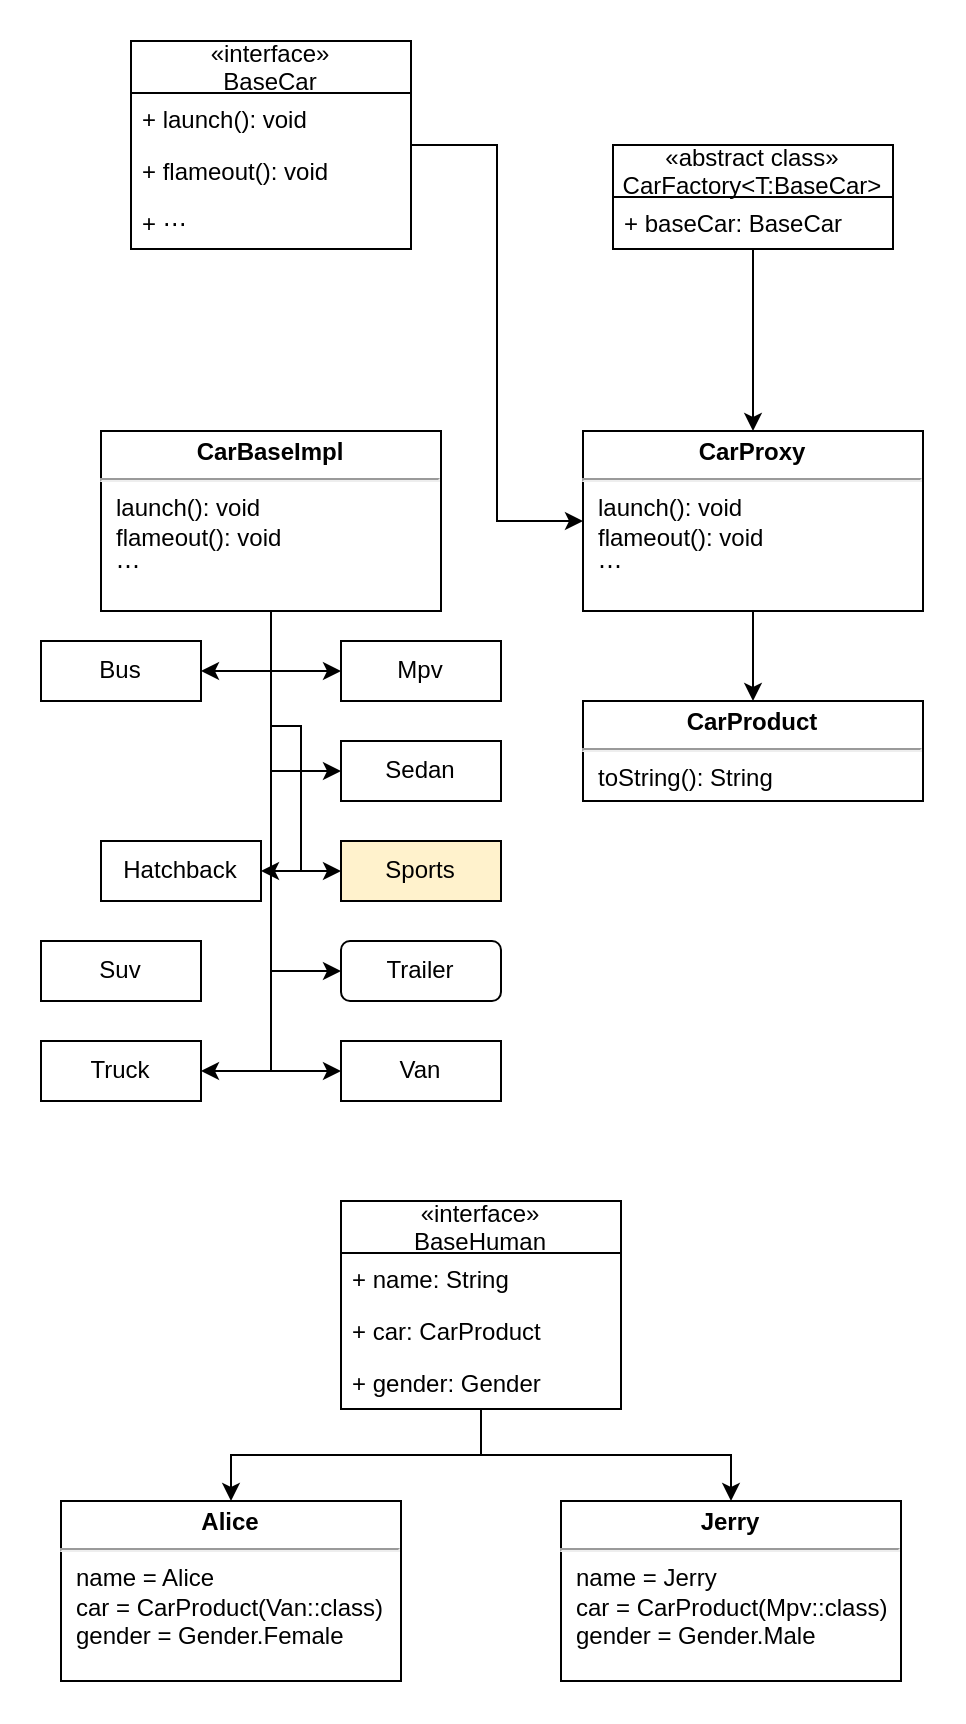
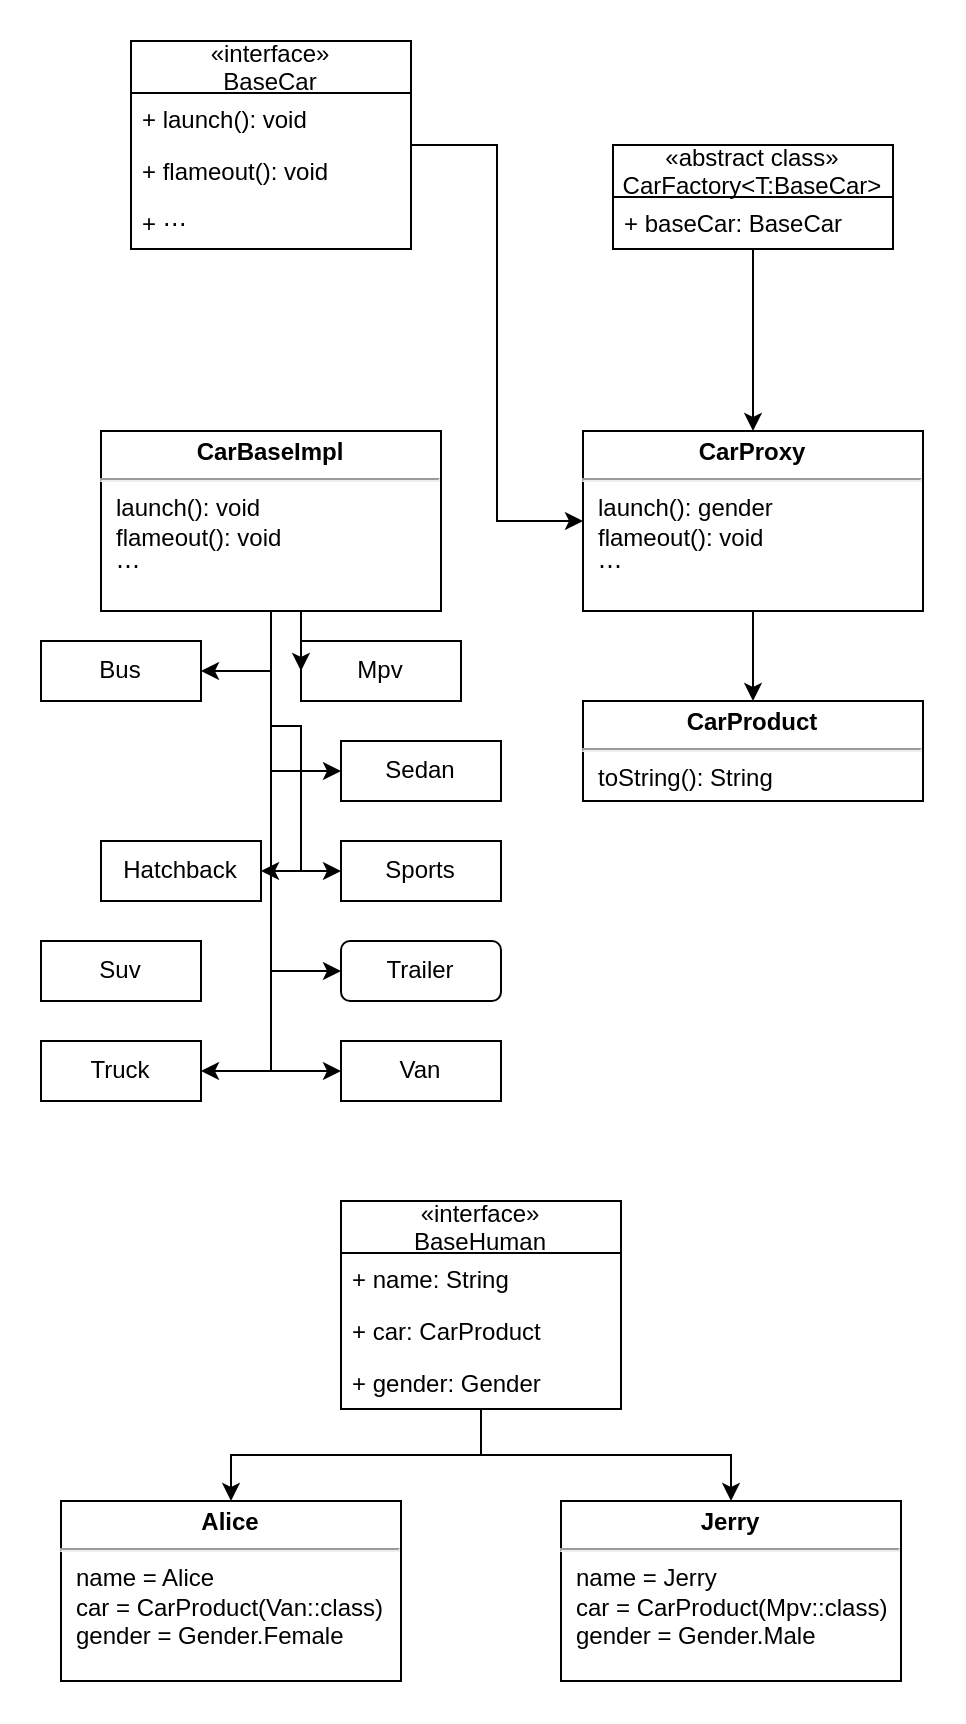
(678, 489) -> (681, 489)
(421, 671) -> (381, 671)
(421, 871) -> (421, 871)
